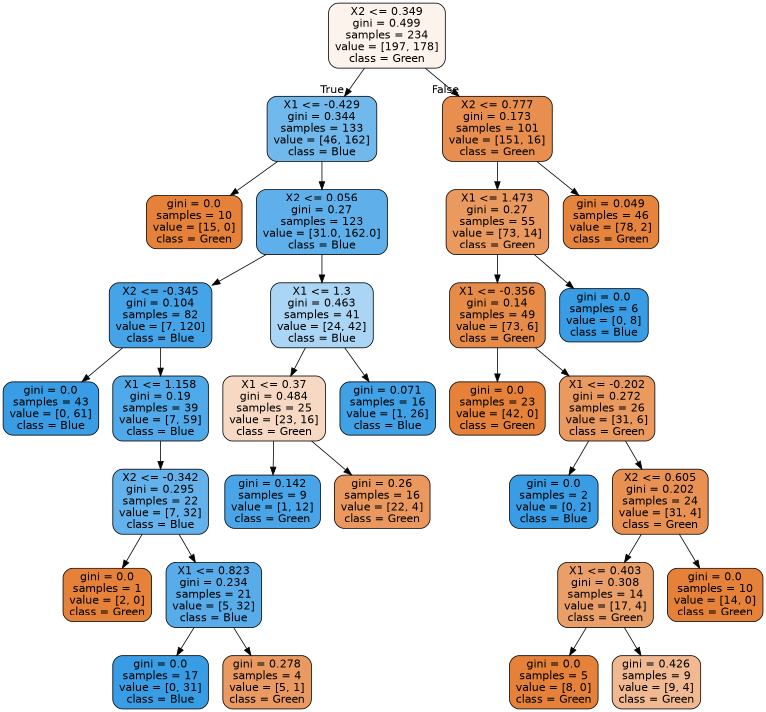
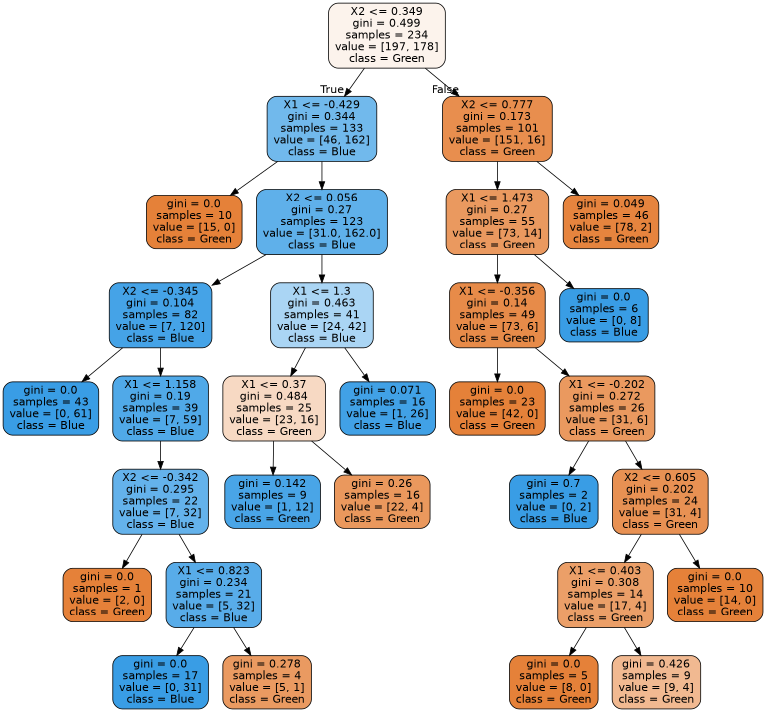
(554, 502) -> (554, 502)
